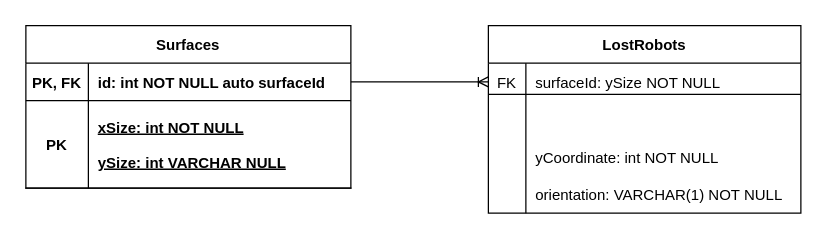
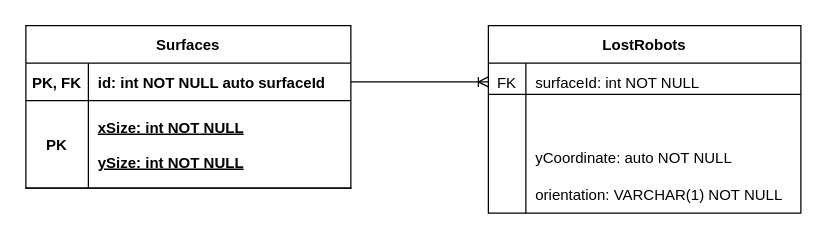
(630, 83) -> (622, 83)
(166, 128) -> (166, 128)
(628, 158) -> (634, 158)
